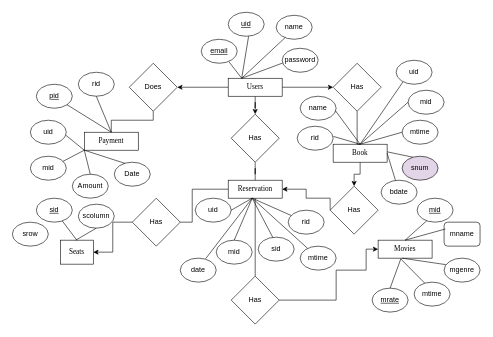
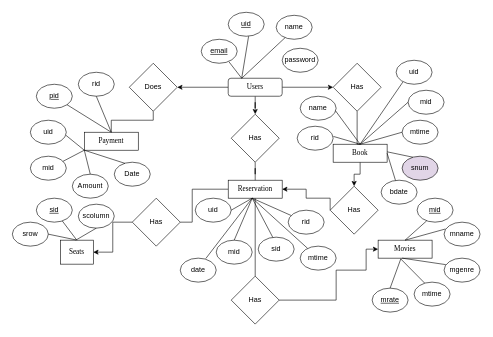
(263, 71) -> none
(255, 87) -> (255, 87)
(462, 234) -> (462, 234)
none -> (60, 237)
